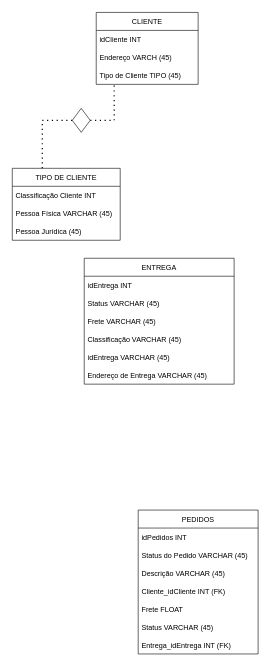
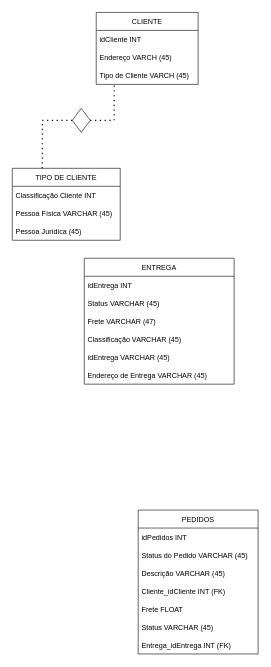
(143, 76) -> (145, 76)
(122, 322) -> (122, 322)
